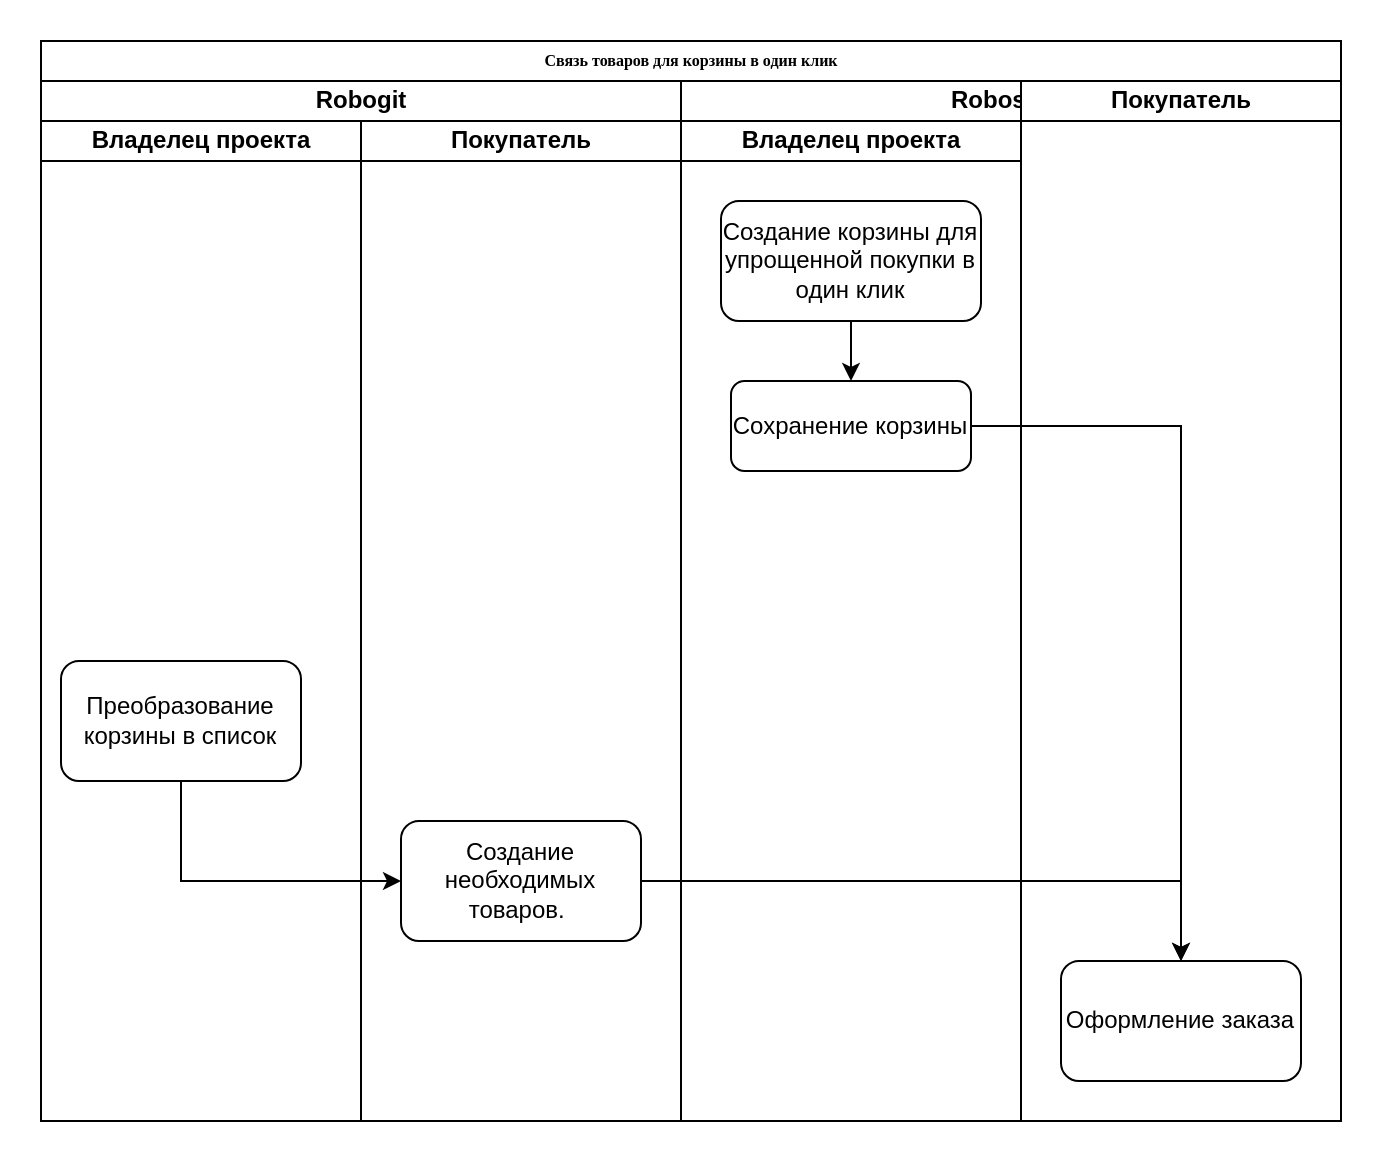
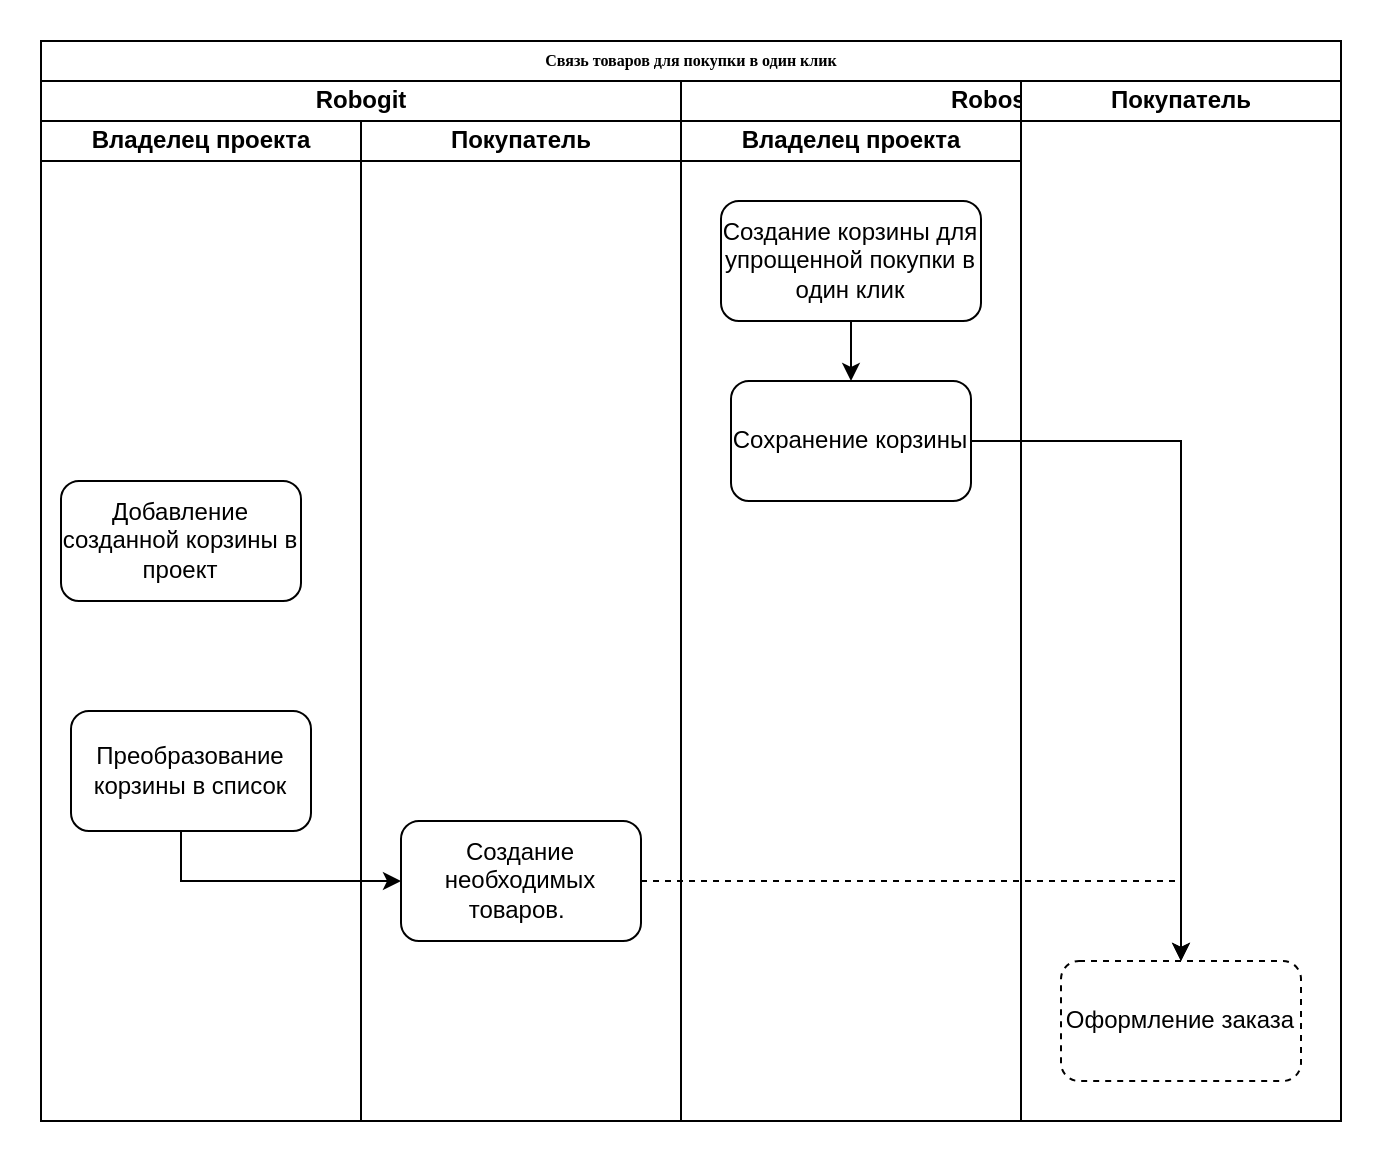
(692, 61) -> (692, 61)
(851, 426) -> (851, 441)
none -> (181, 541)
(181, 721) -> (191, 771)
(851, 881) -> (851, 881)
(1181, 1021) -> (1181, 1021)
